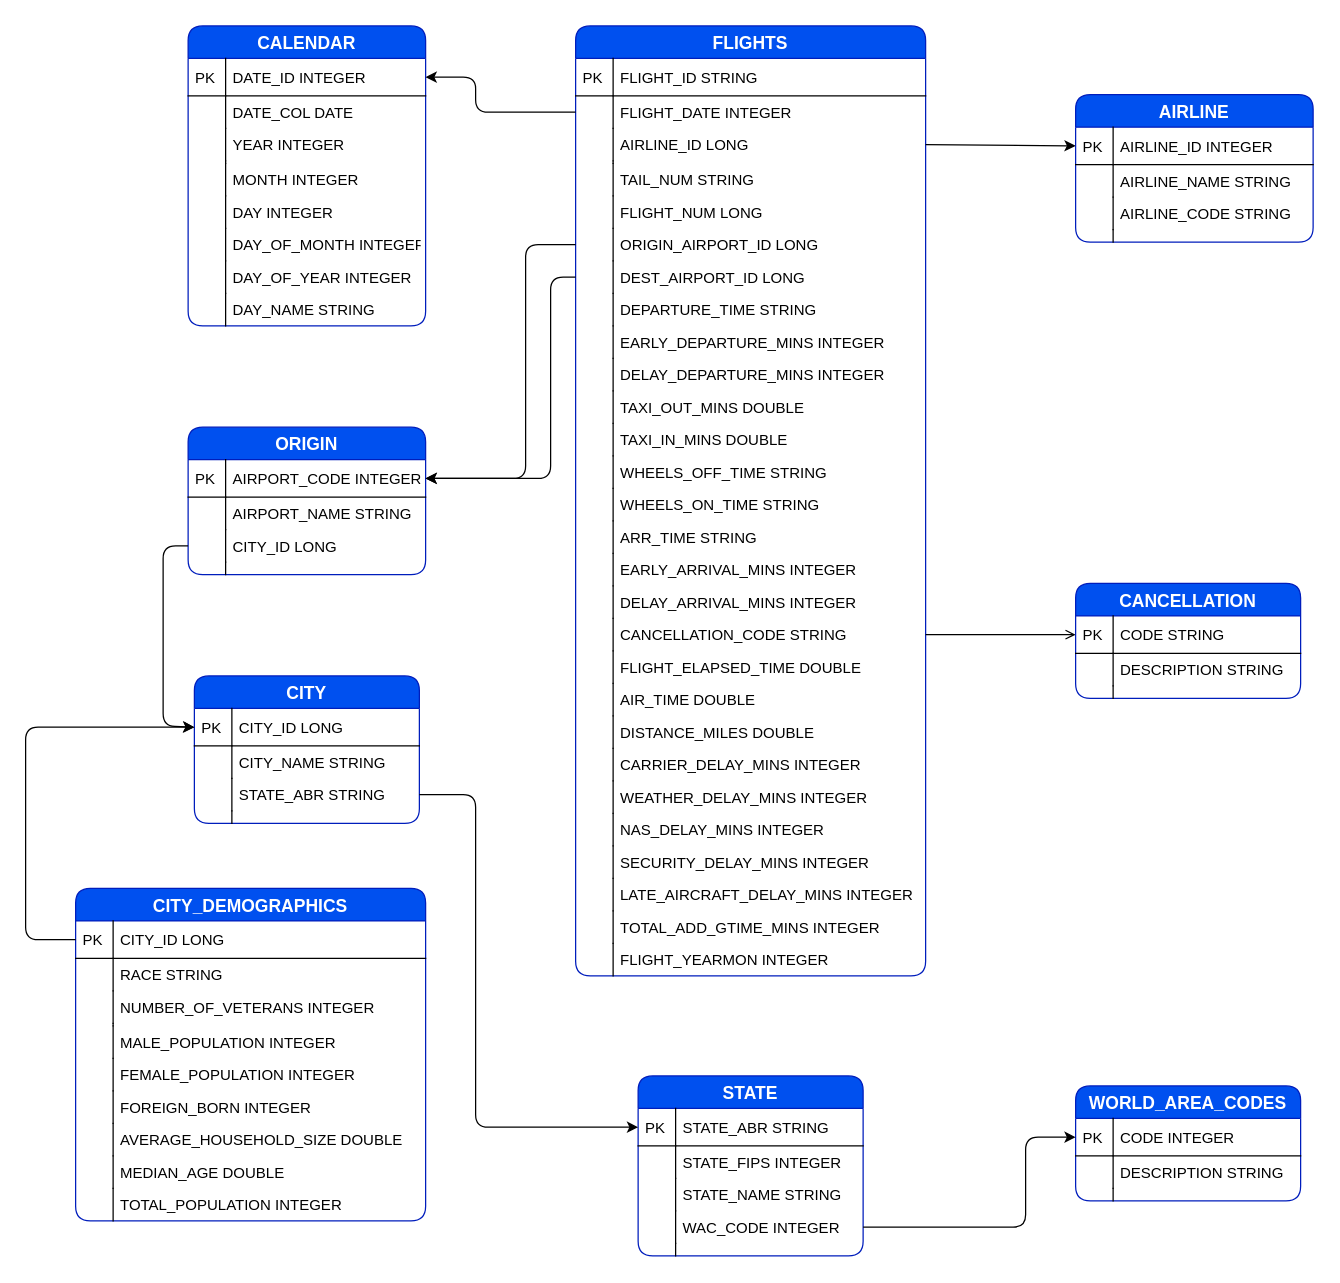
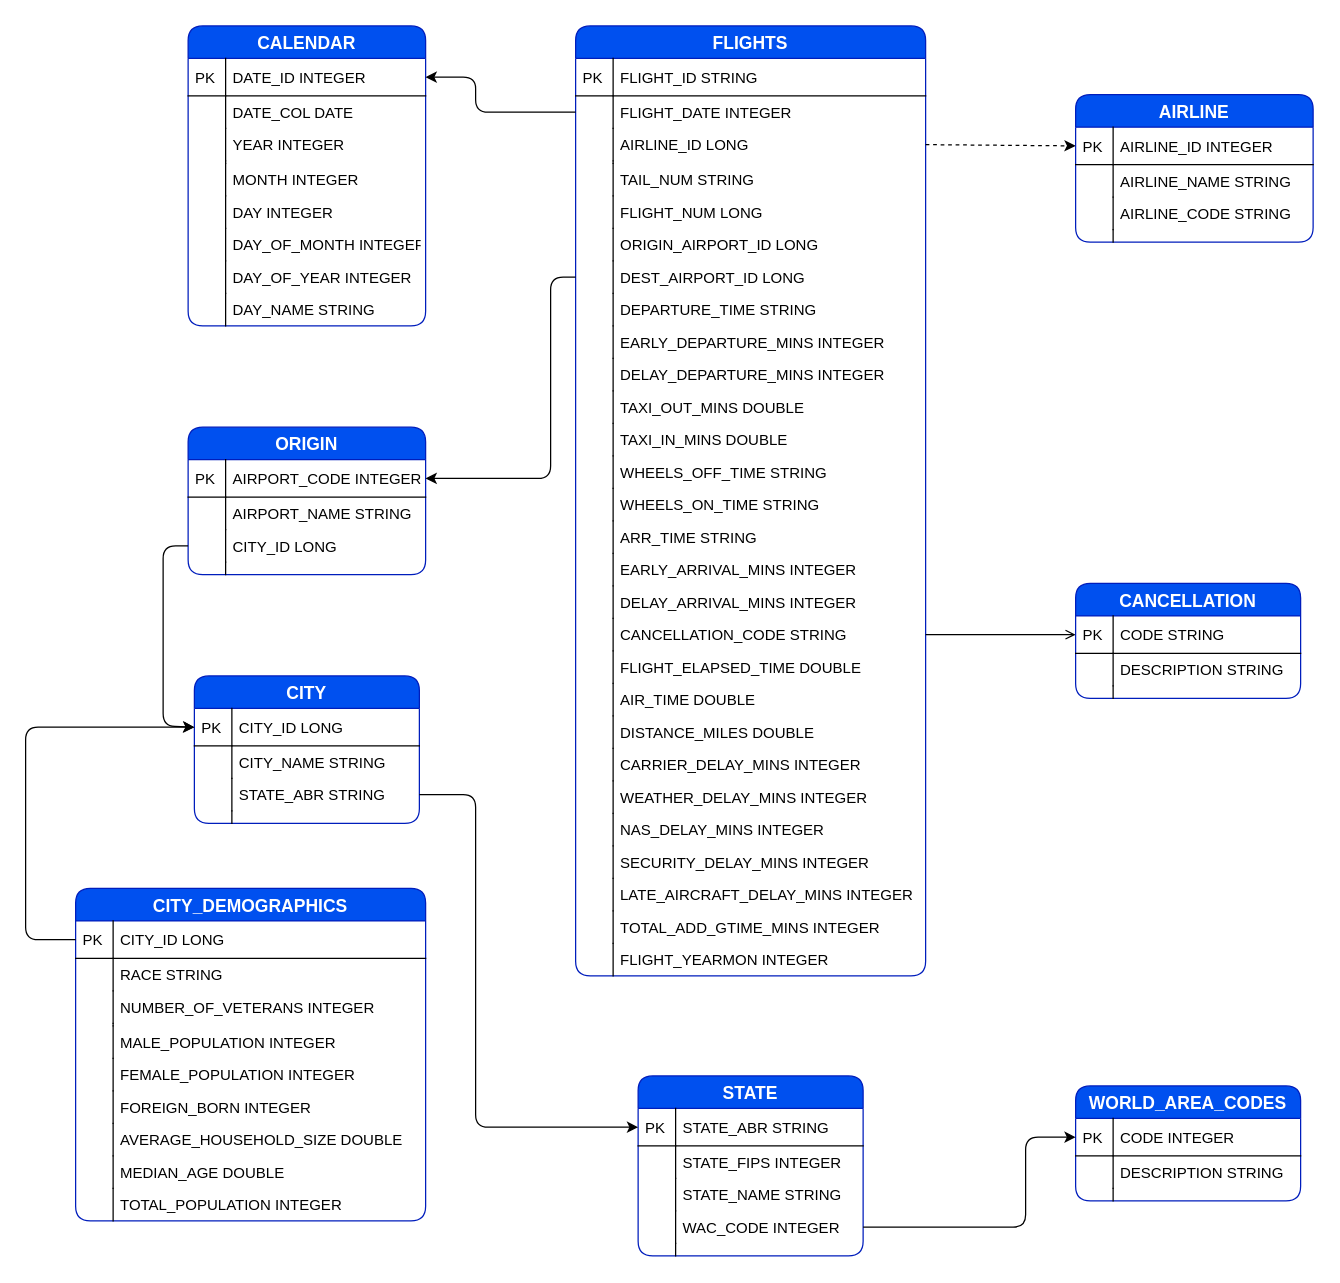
(998, 145) -> (998, 145)
(526, 340) -> none
